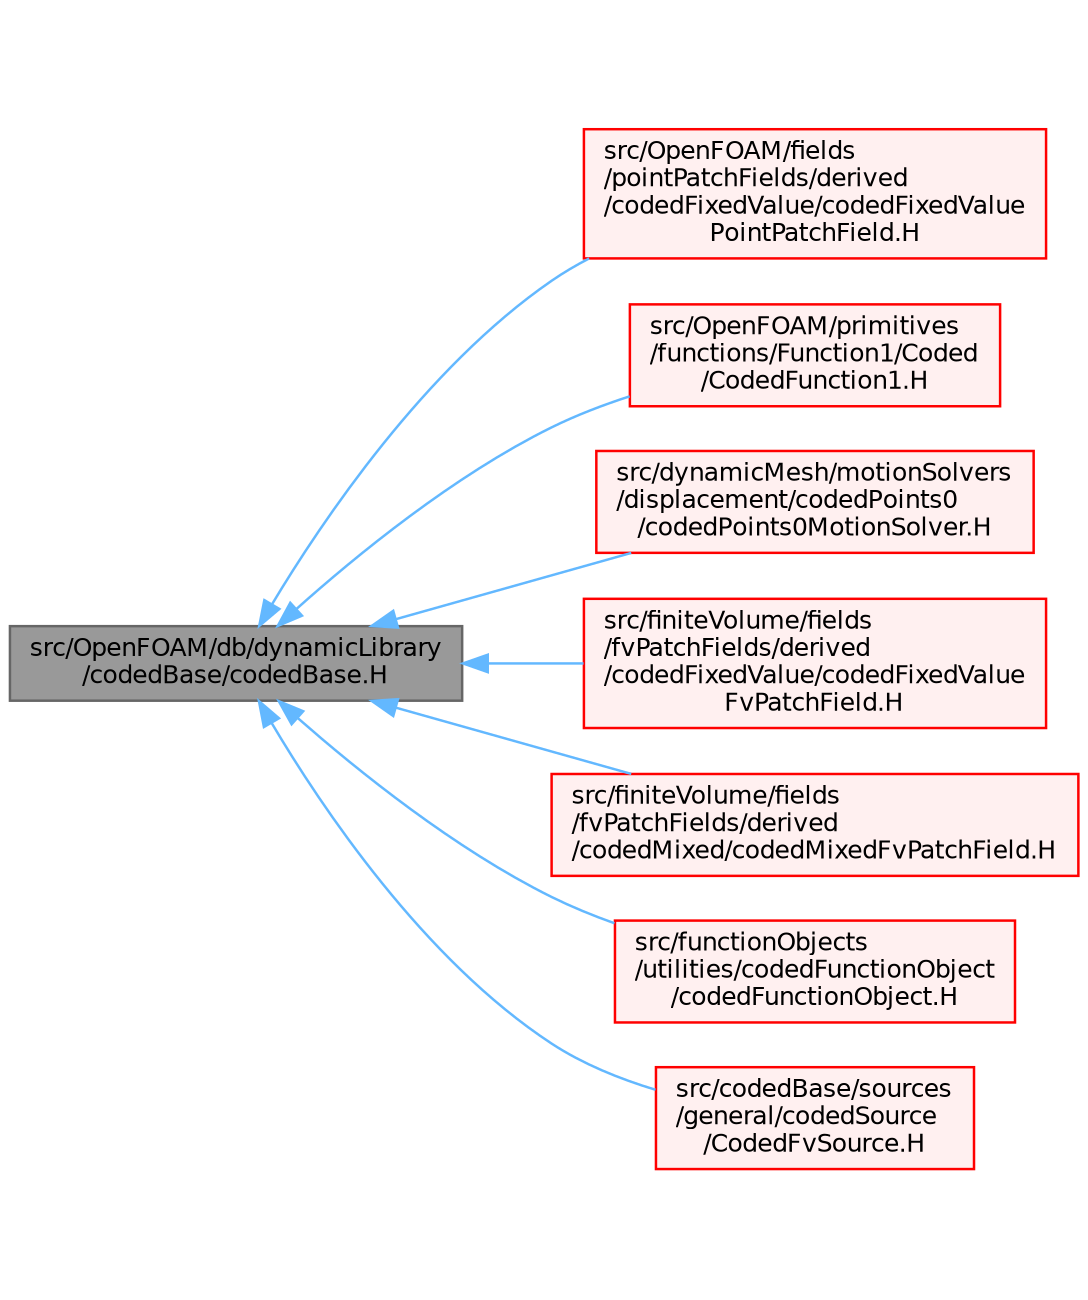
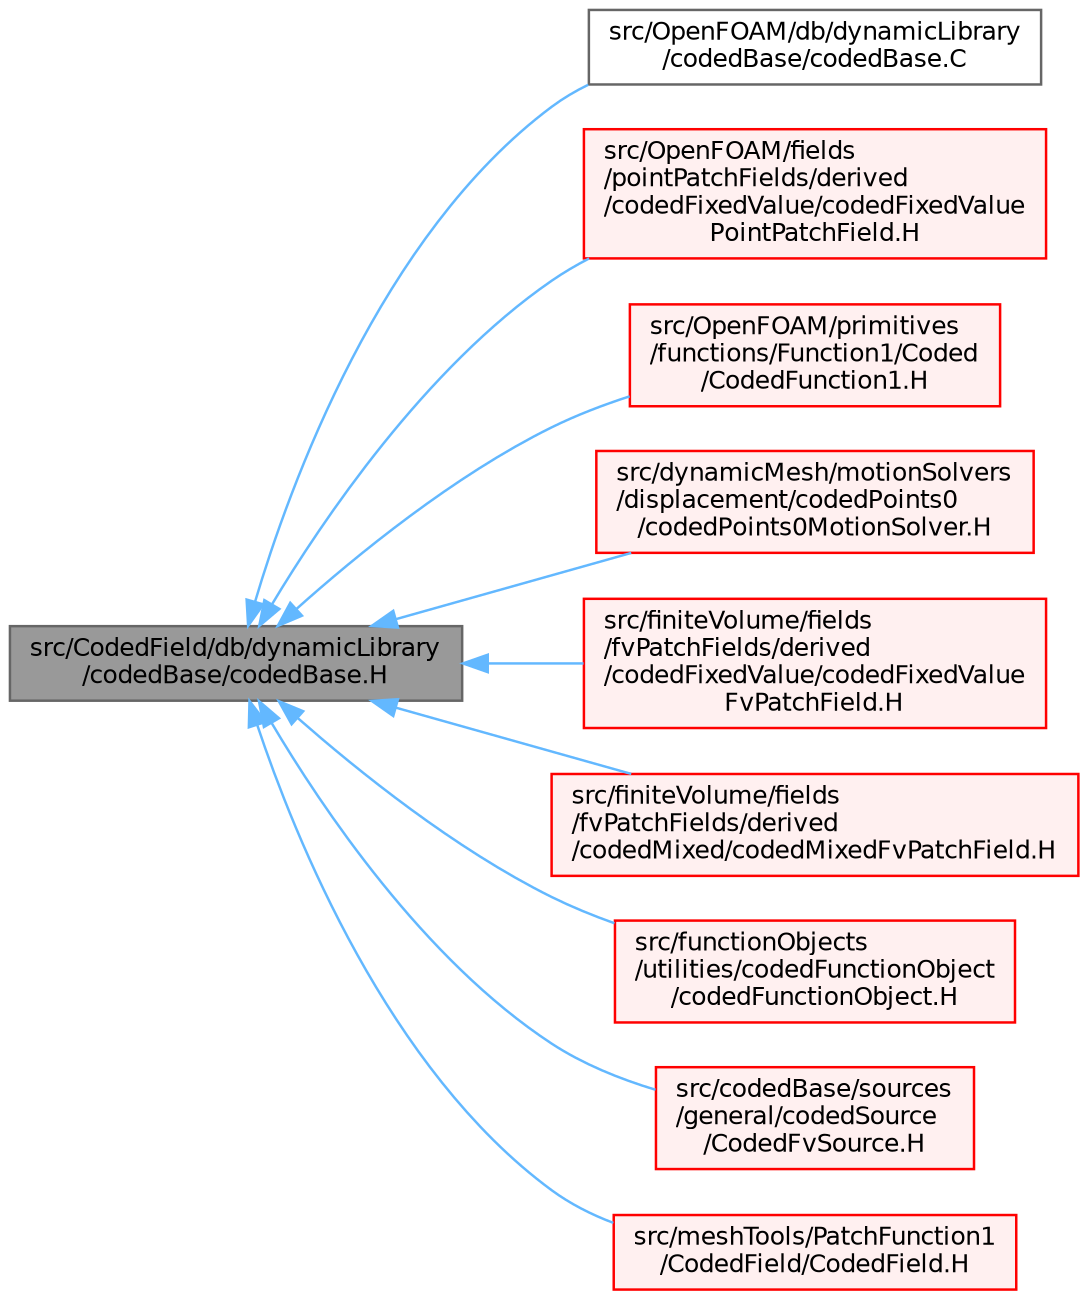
none -> (815, 47)
(236, 663) -> (236, 663)
none -> (815, 1252)
